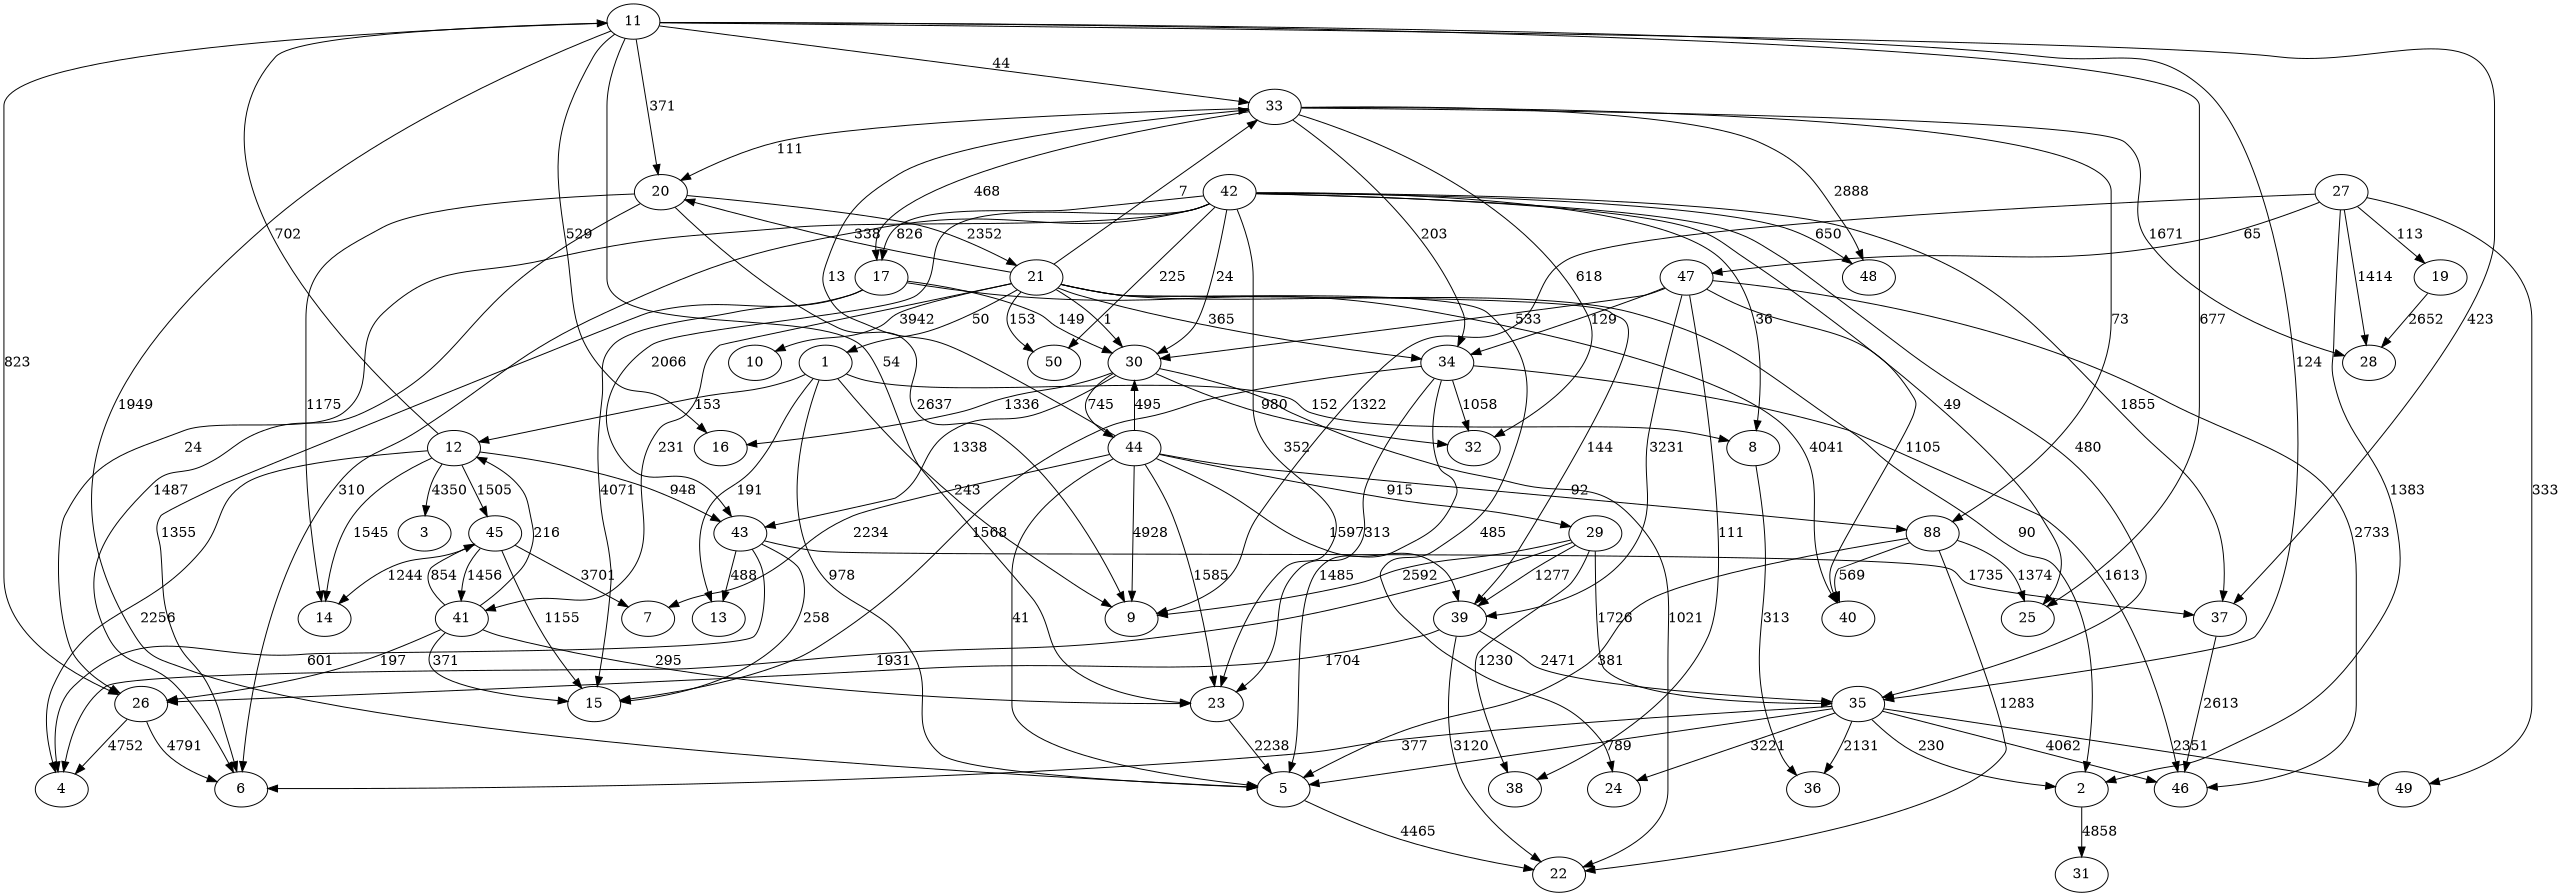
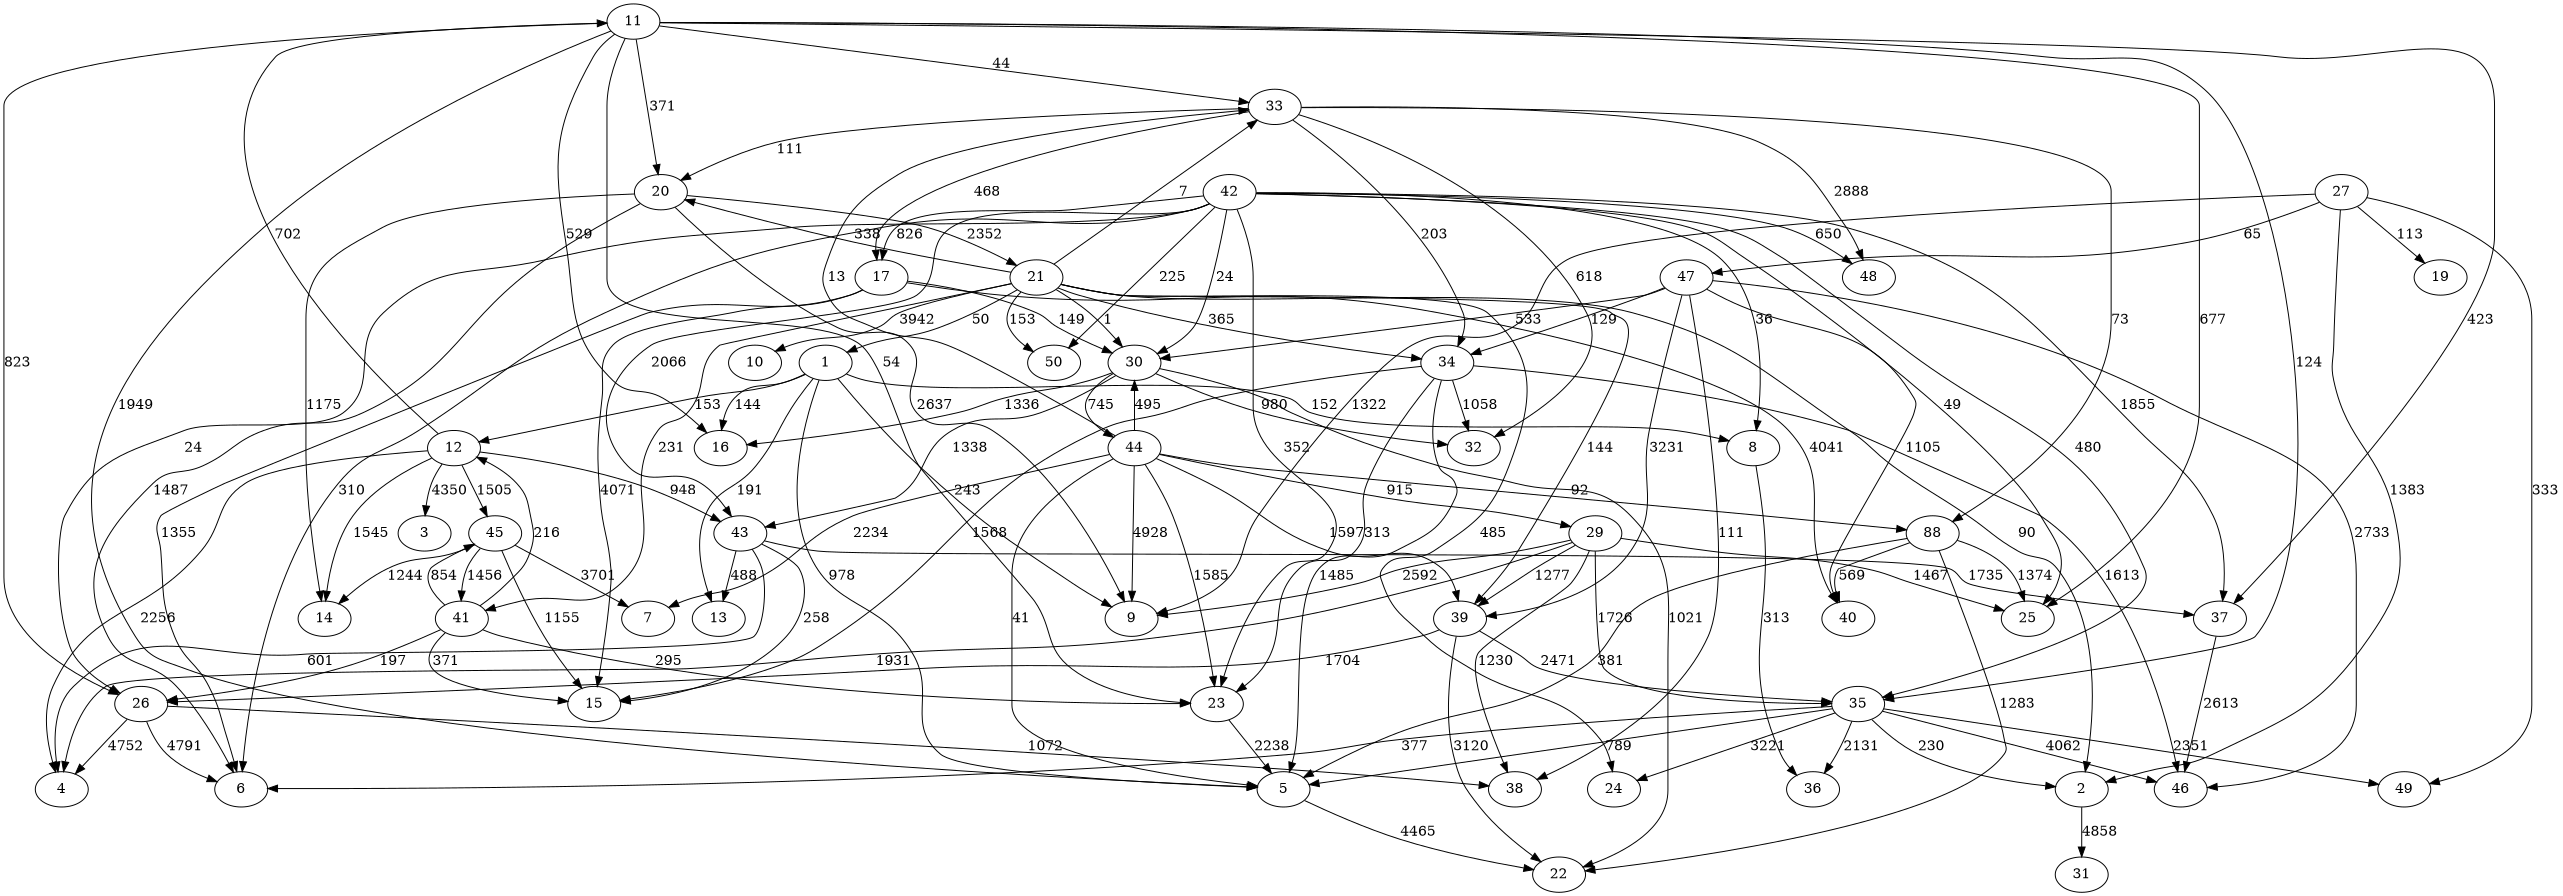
(2369, 363) -> none
none -> (756, 386)
none -> (1867, 569)
none -> (824, 740)
